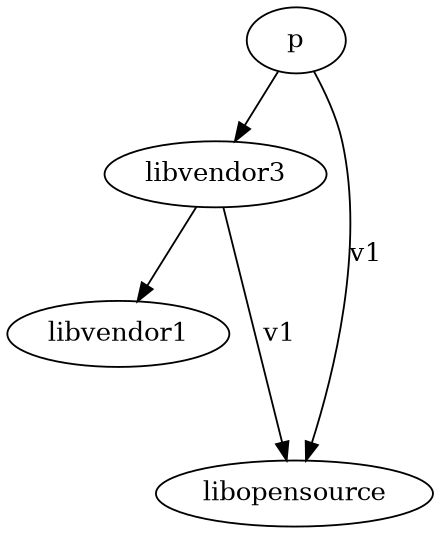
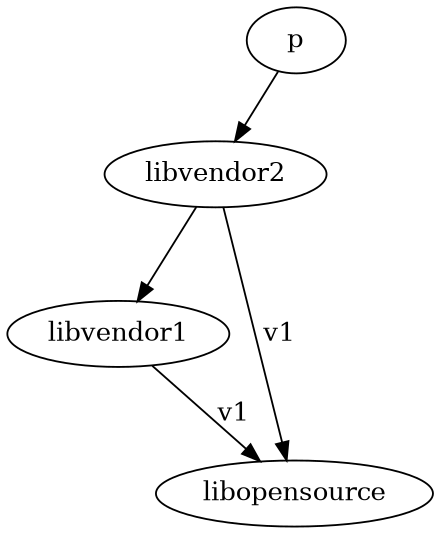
(216, 174) -> (216, 174)
(349, 256) -> (199, 407)
